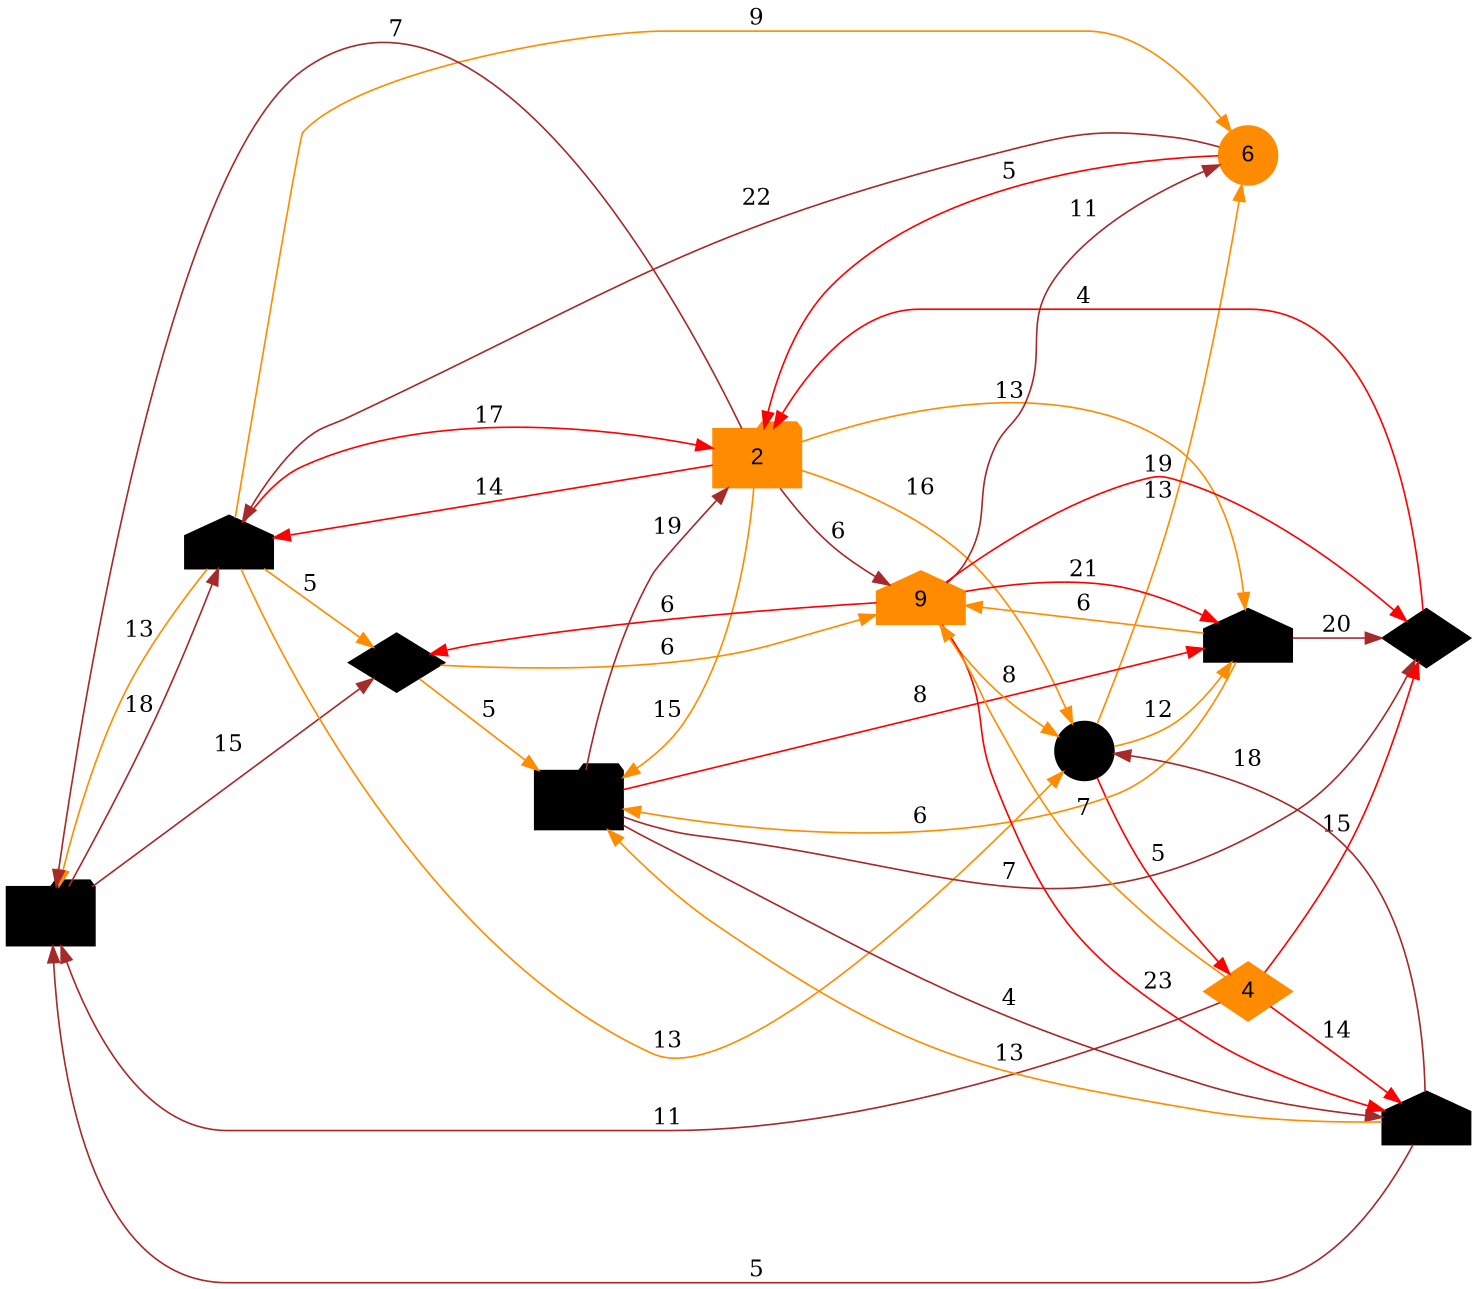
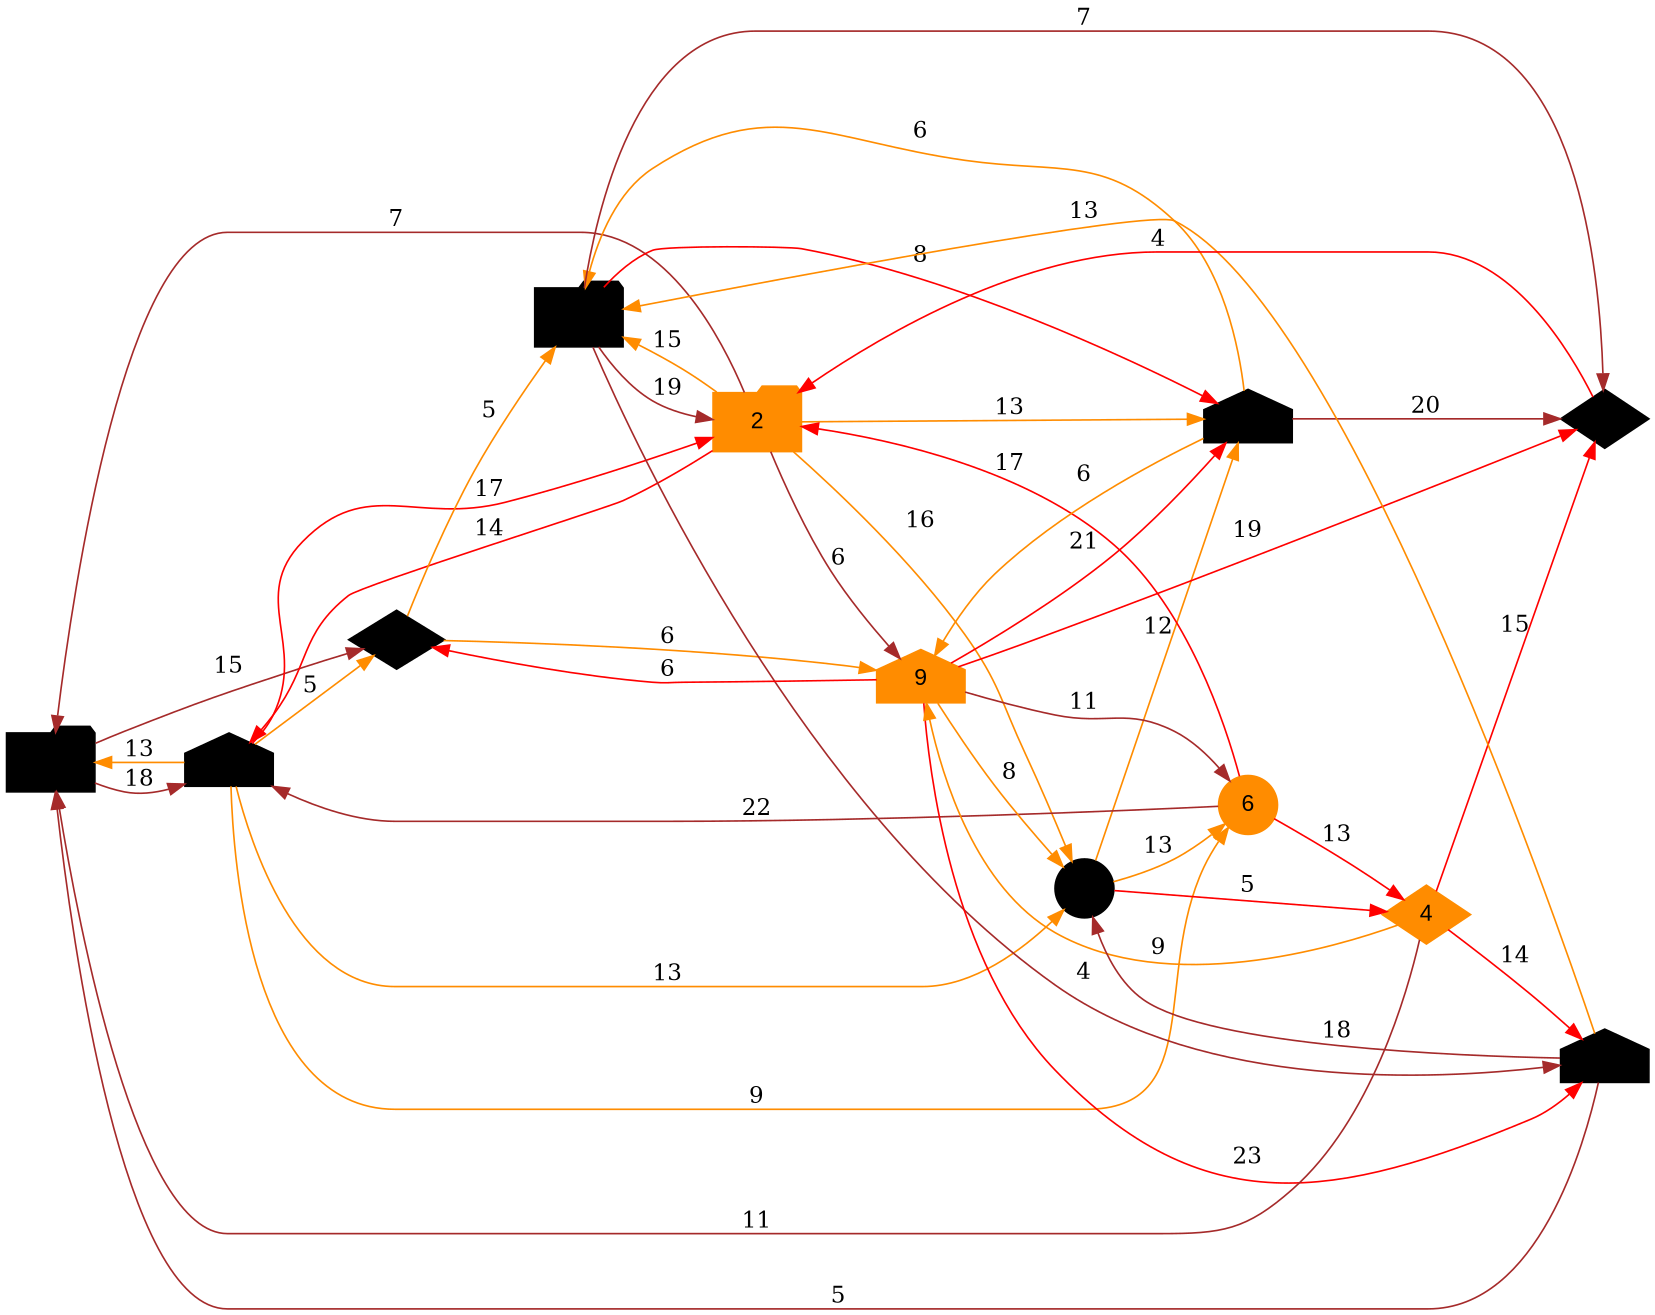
(1010, 173) -> (1010, 464)
(1084, 809) -> (1159, 948)
none -> (1333, 853)
